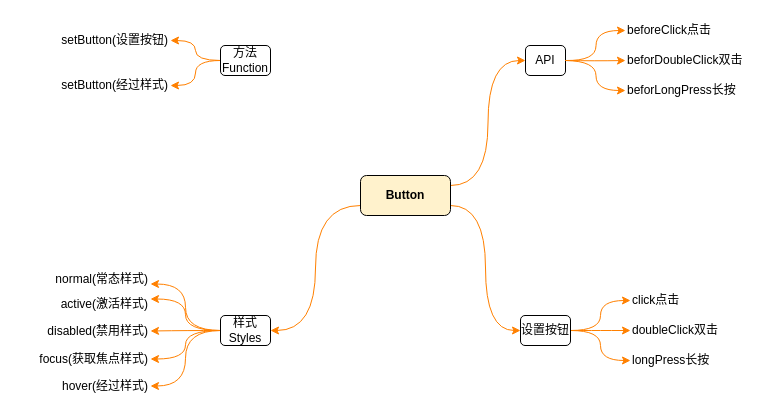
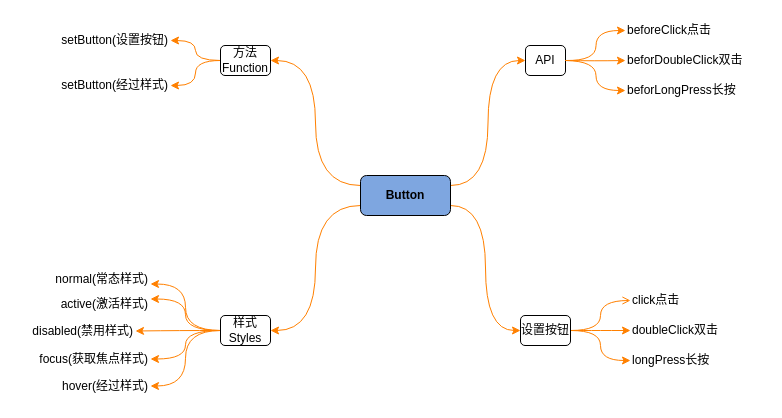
none -> (316, 125)
(406, 196) -> (406, 196)
(613, 302) -> (615, 302)
(96, 331) -> (81, 331)
